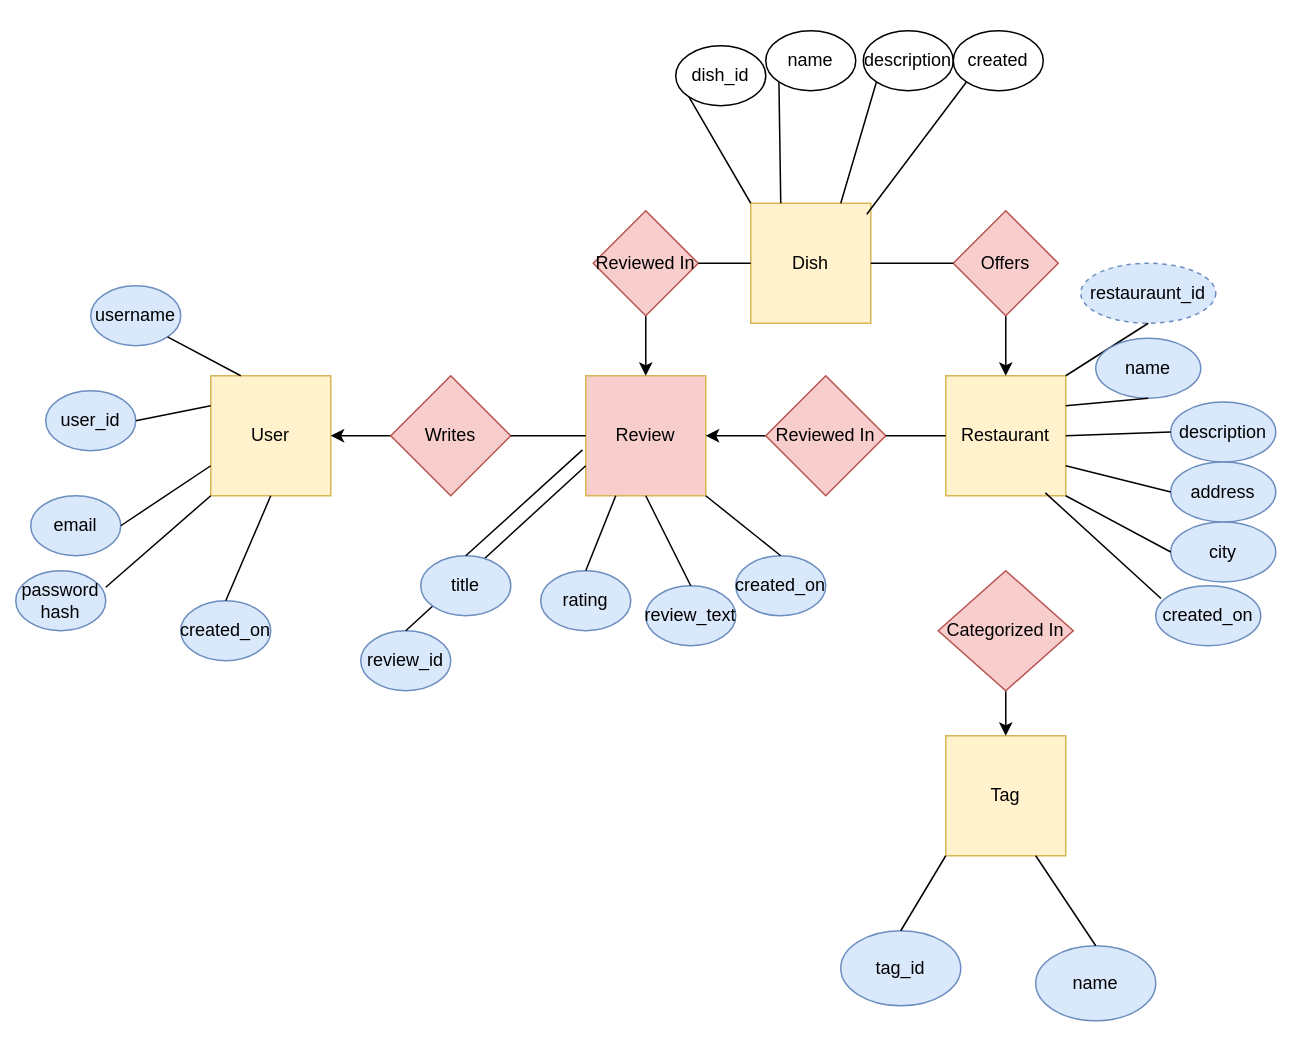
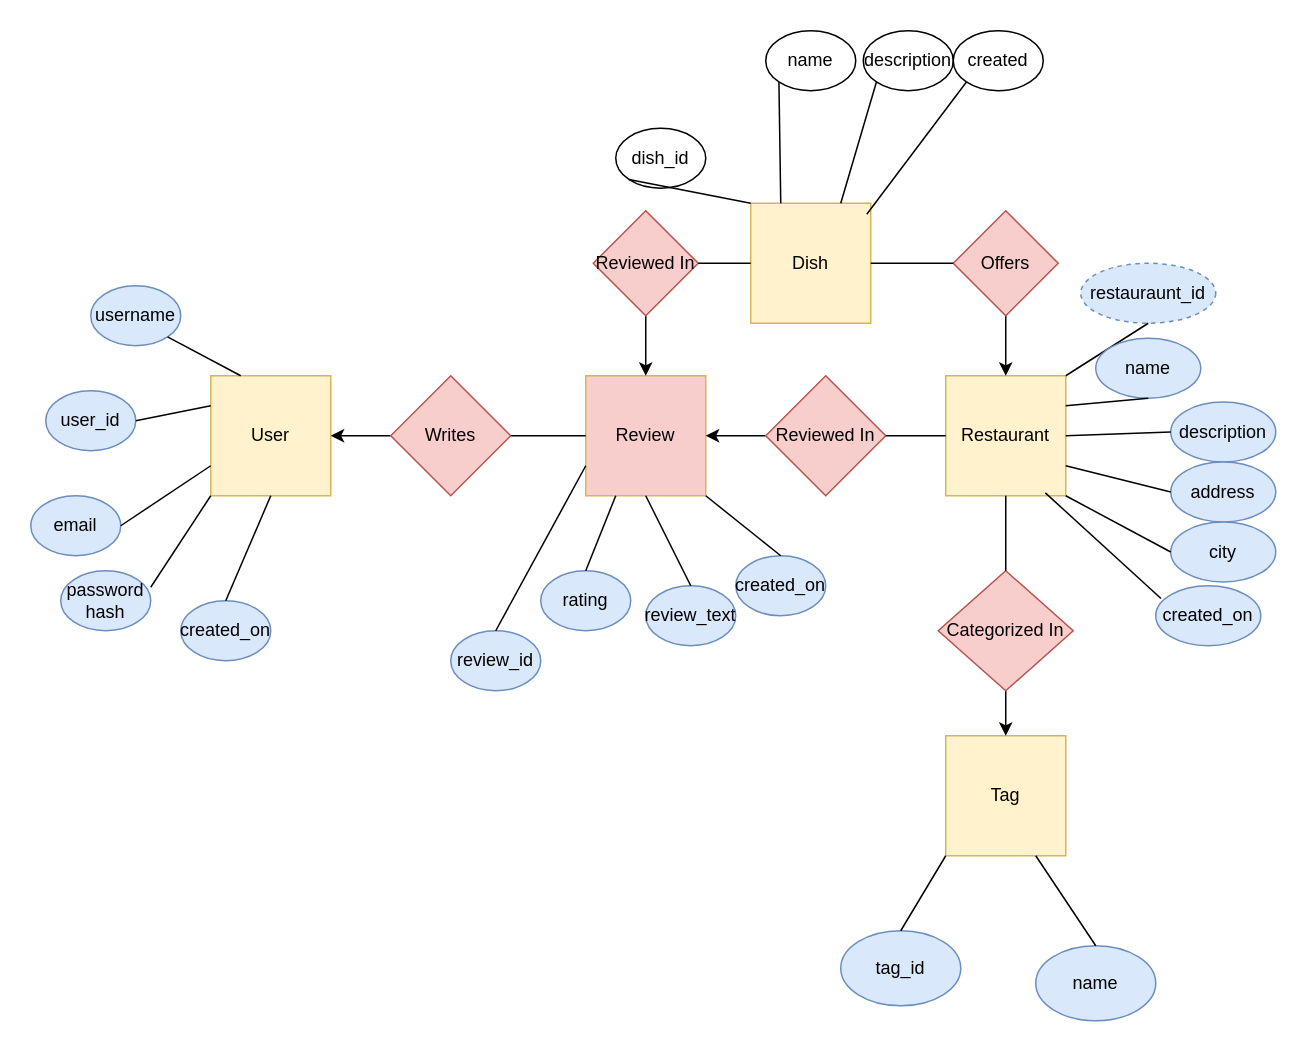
(721, 76) -> (661, 158)
(524, 503) -> none
none -> (1006, 534)
(466, 586) -> none
(61, 601) -> (106, 601)
(406, 661) -> (496, 661)
